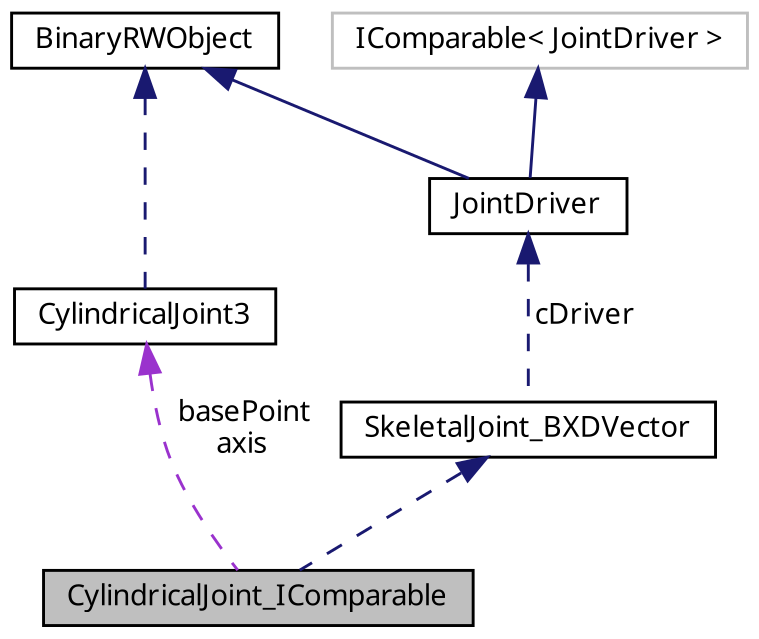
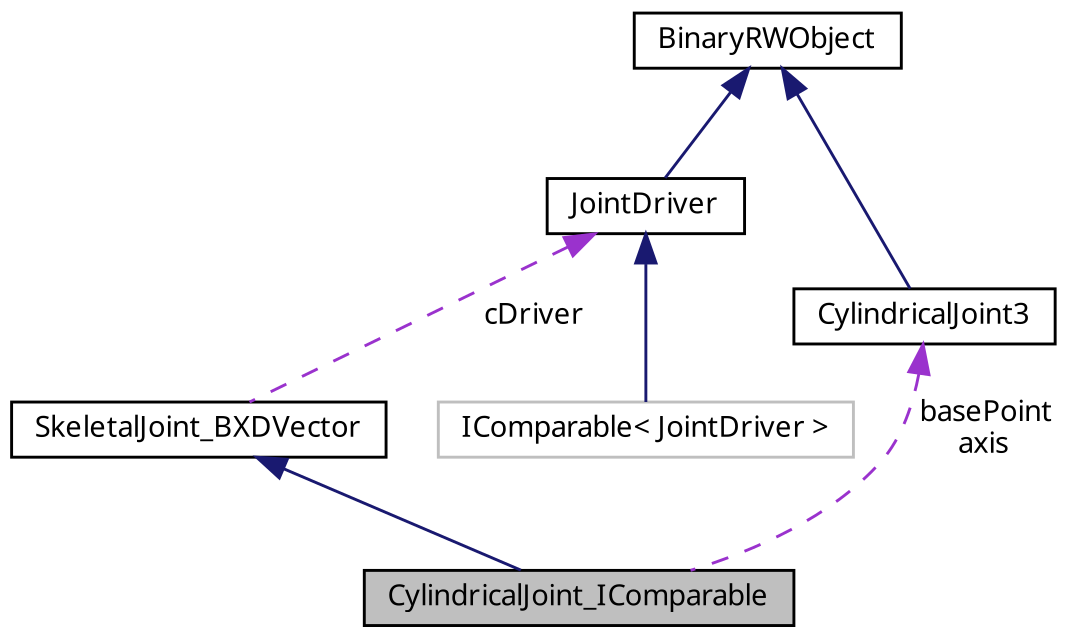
(533, 138) -> (646, 333)
(145, 193) -> (854, 191)
(528, 333) -> (409, 324)
(380, 522) -> (402, 519)
